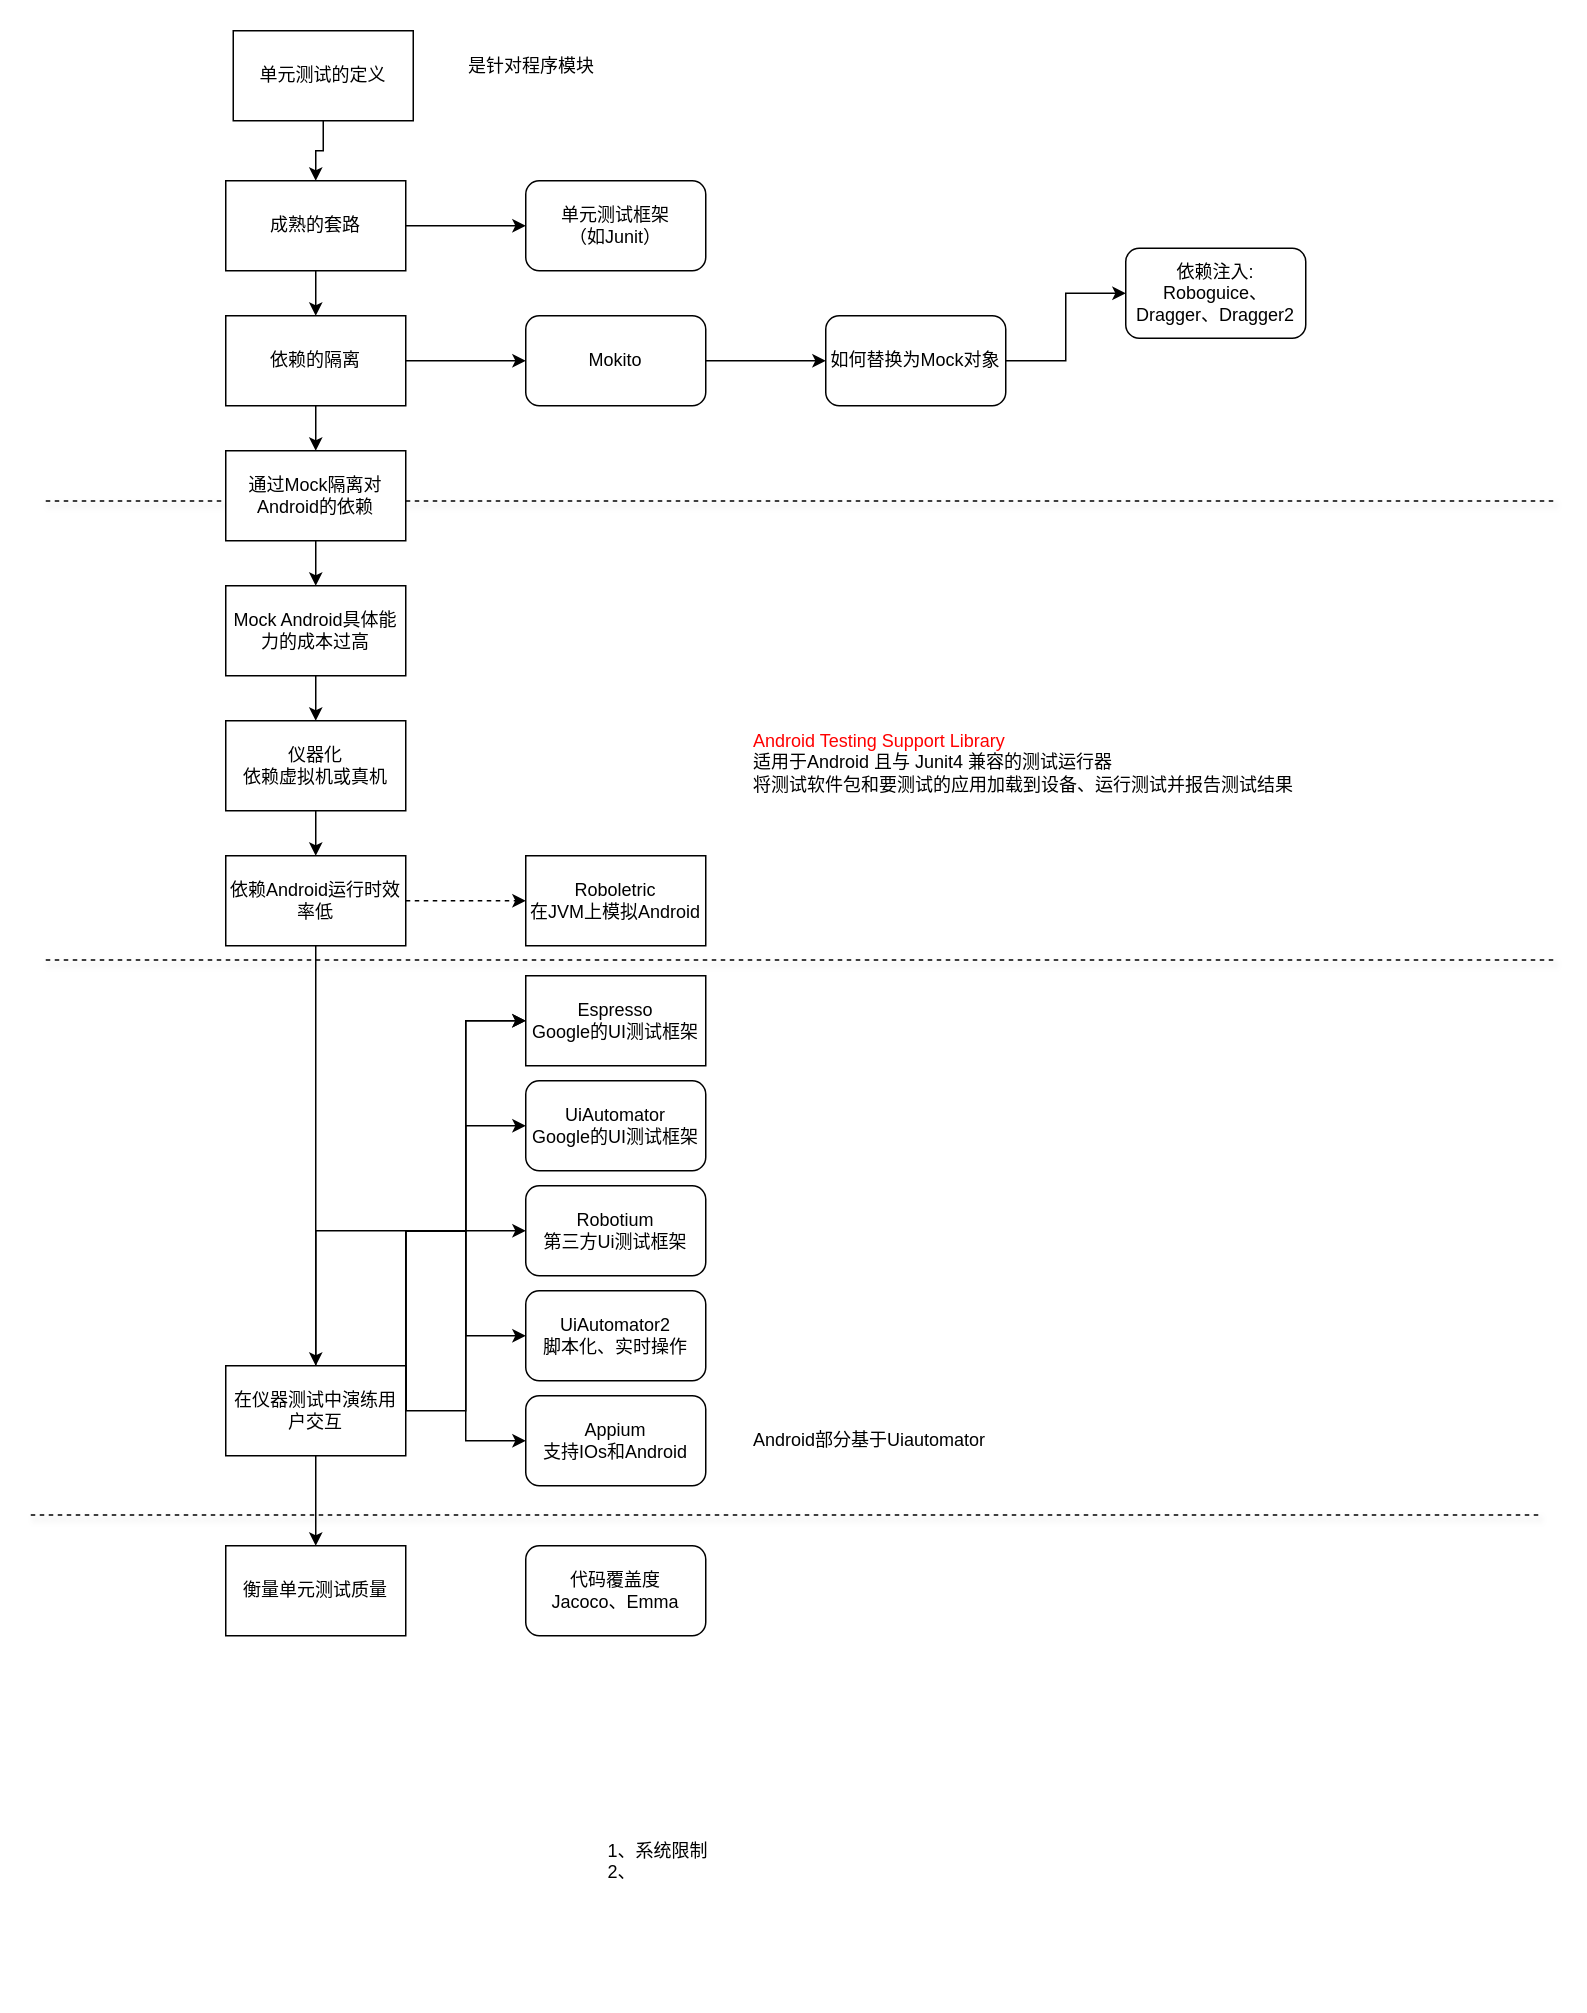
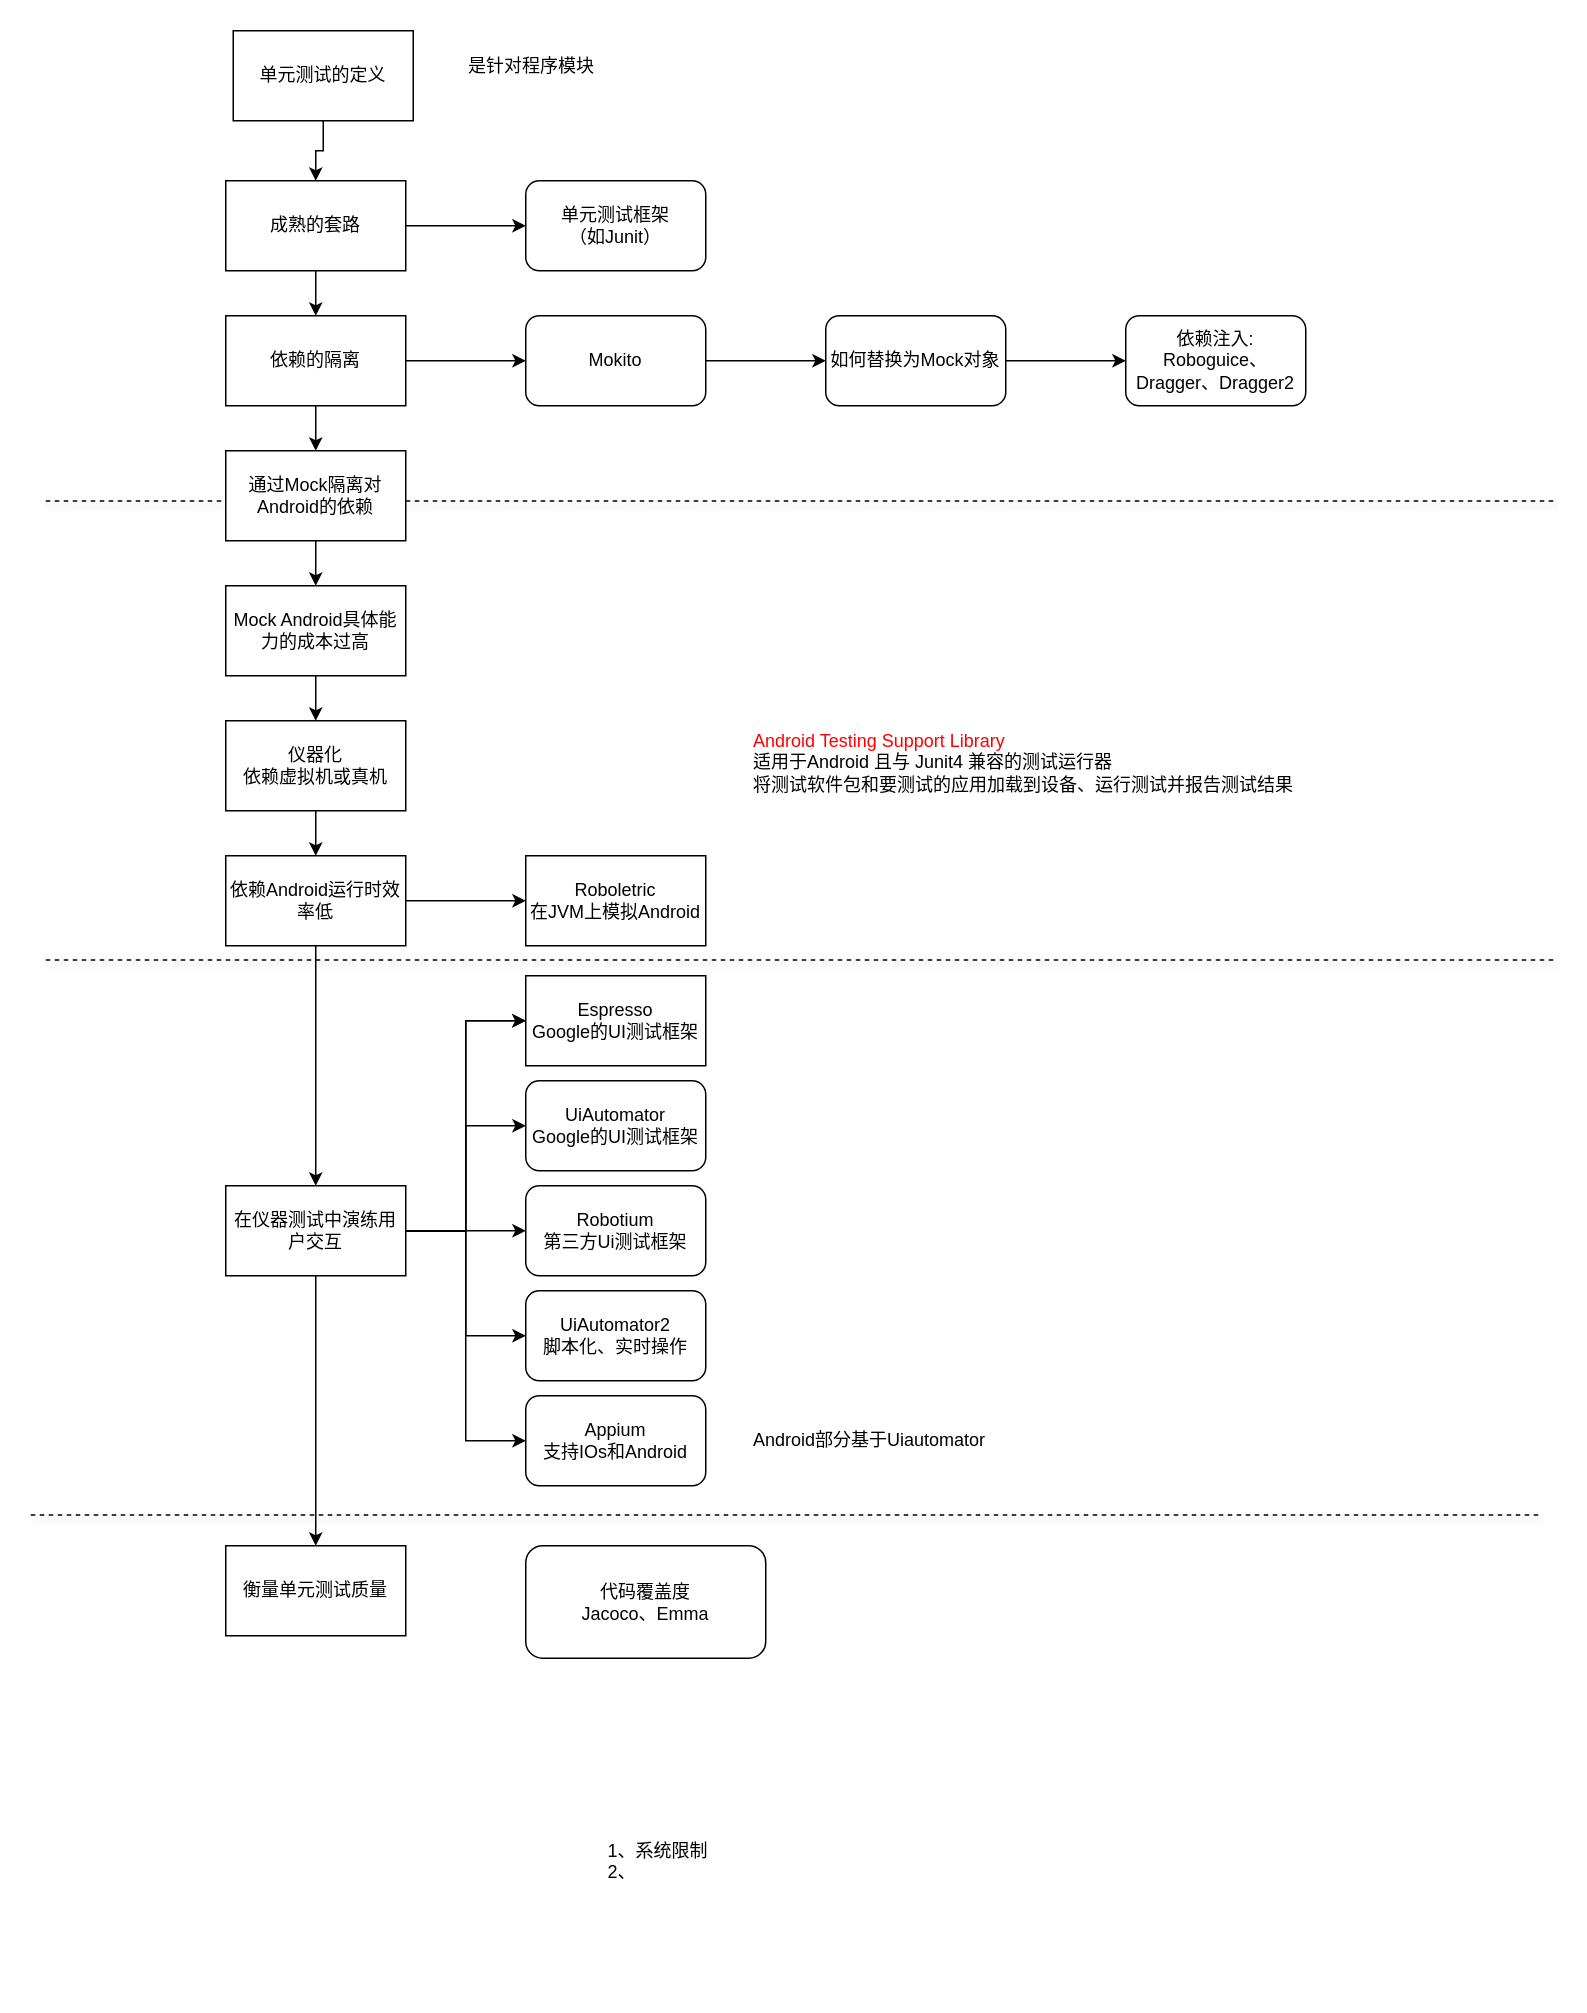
(1216, 293) -> (1216, 361)
(461, 901) -> (461, 901)
(316, 1411) -> (316, 1231)
(616, 1591) -> (646, 1602)
